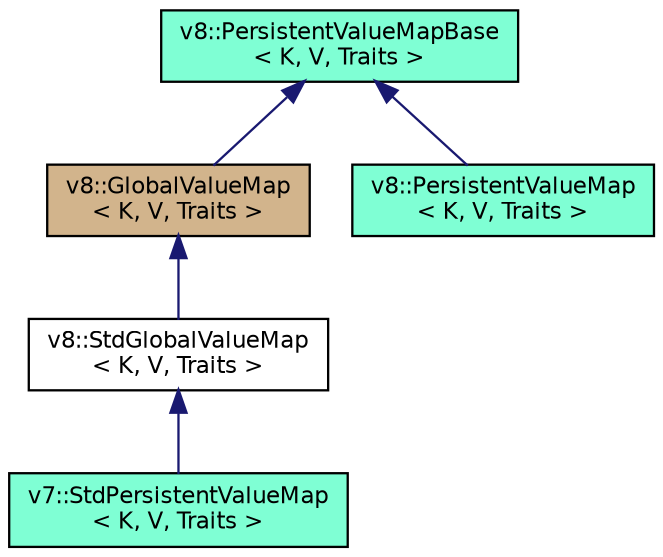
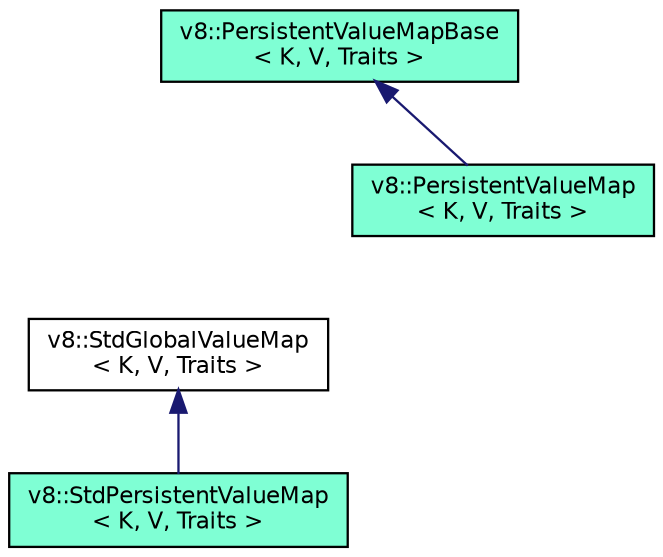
(178, 200) -> none
(178, 510) -> (178, 510)
